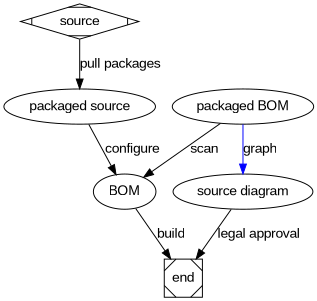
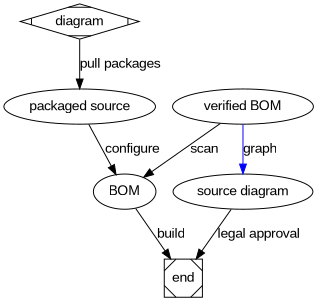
(80, 22) -> (80, 22)
(243, 107) -> (243, 107)
